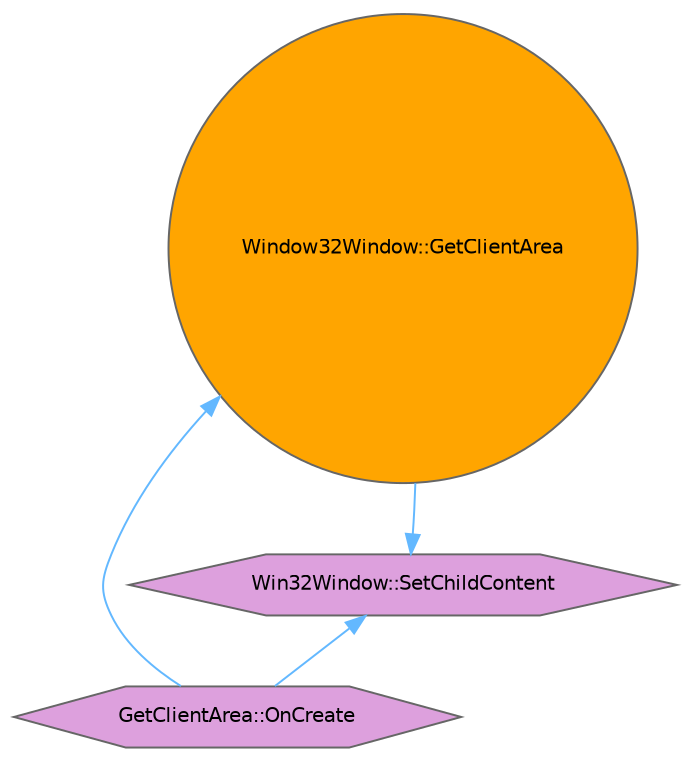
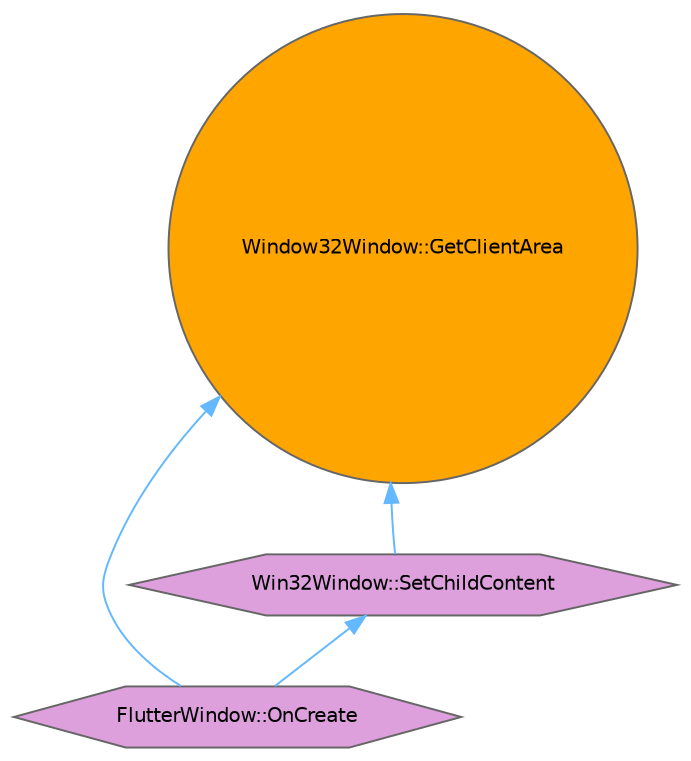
(414, 509) -> (393, 528)
(237, 717) -> (237, 717)
